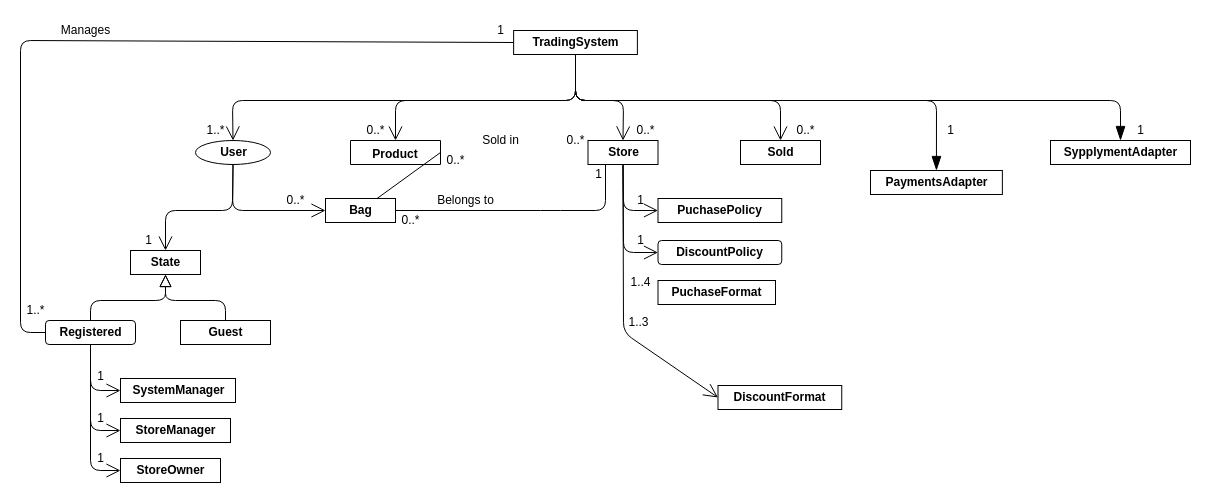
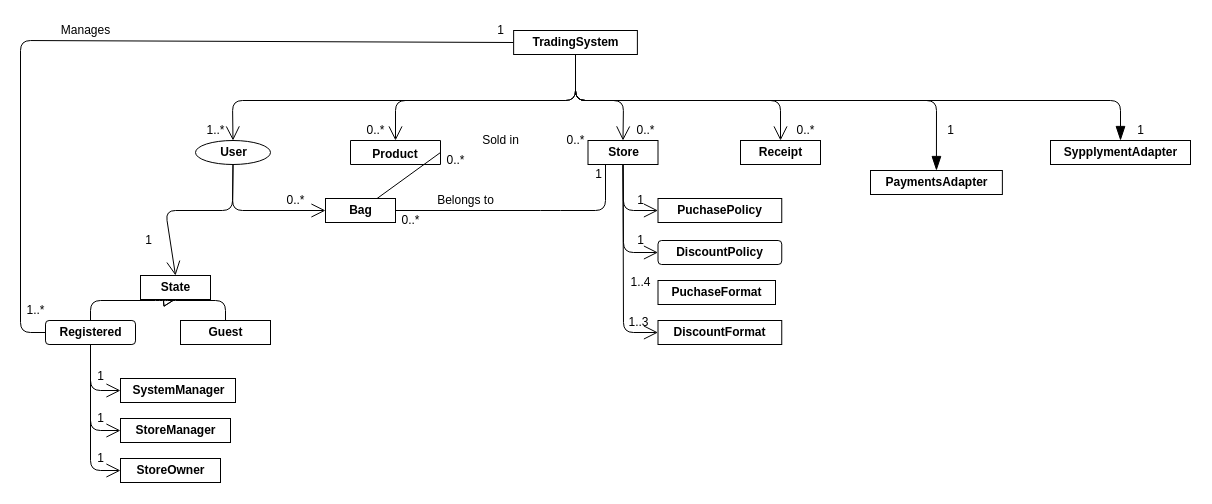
(781, 153) -> (781, 153)
(166, 263) -> (176, 288)
(780, 398) -> (720, 333)
